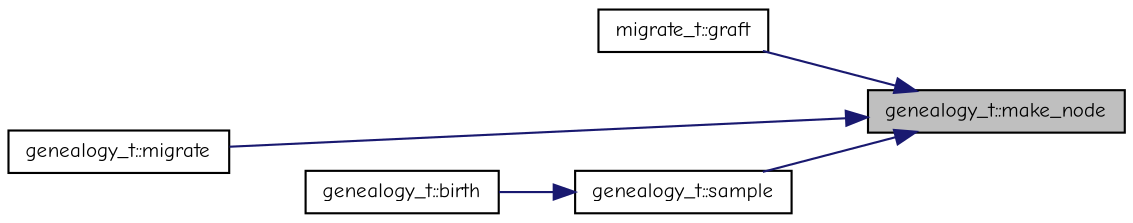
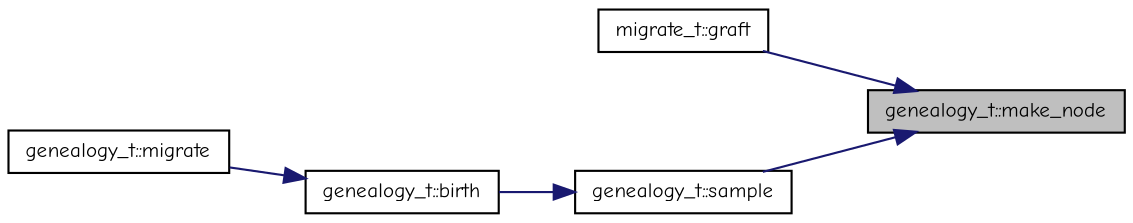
(538, 132) -> (257, 171)
